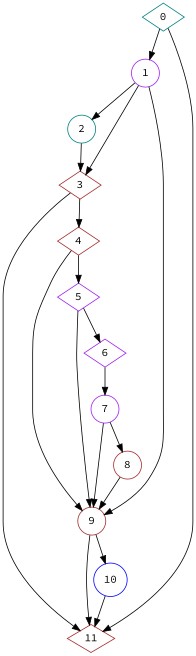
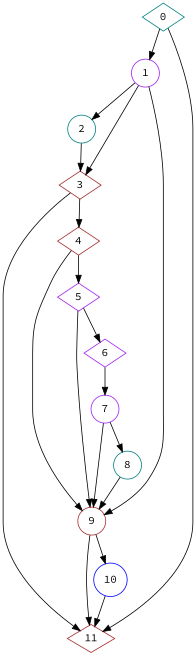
(128, 465) -> (128, 465)
